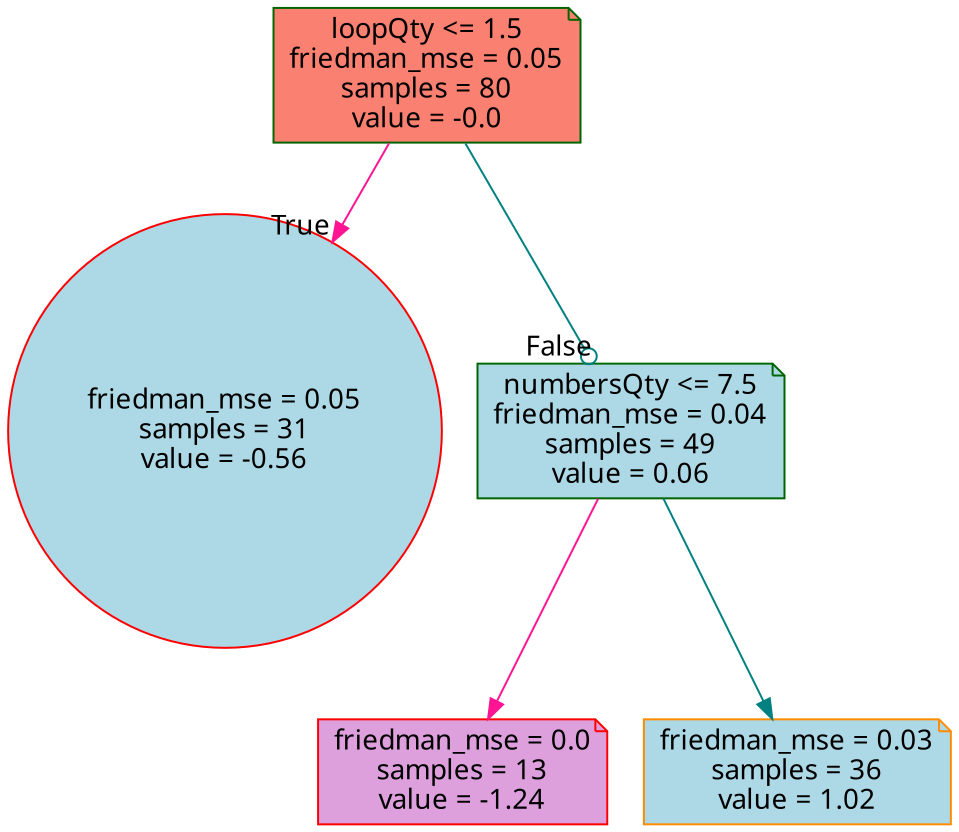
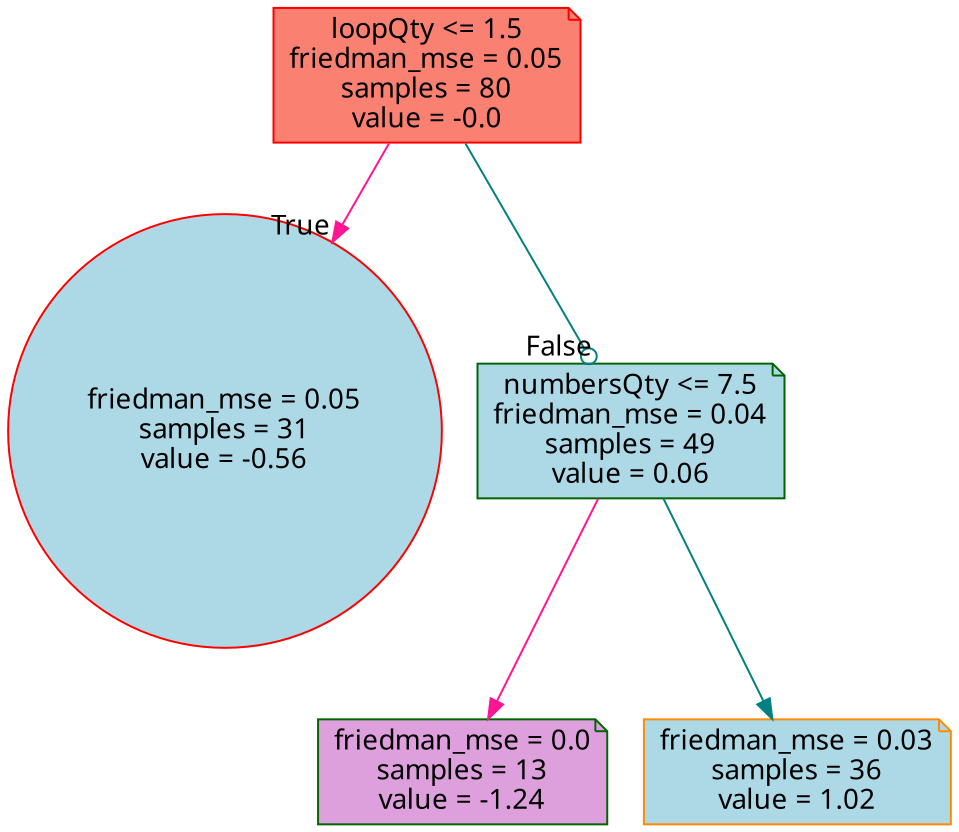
(427, 75) -> (427, 75)
(463, 772) -> (463, 772)
